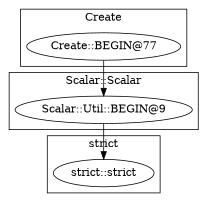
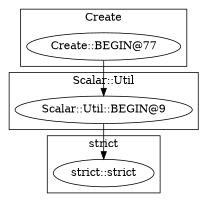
(104, 81) -> (104, 81)
